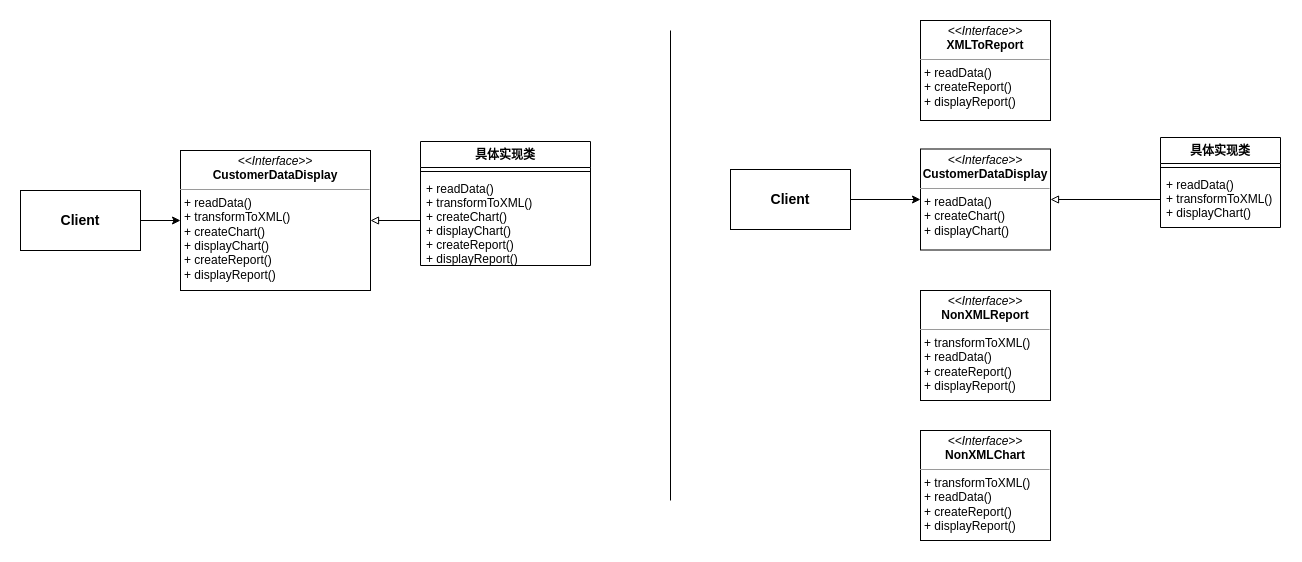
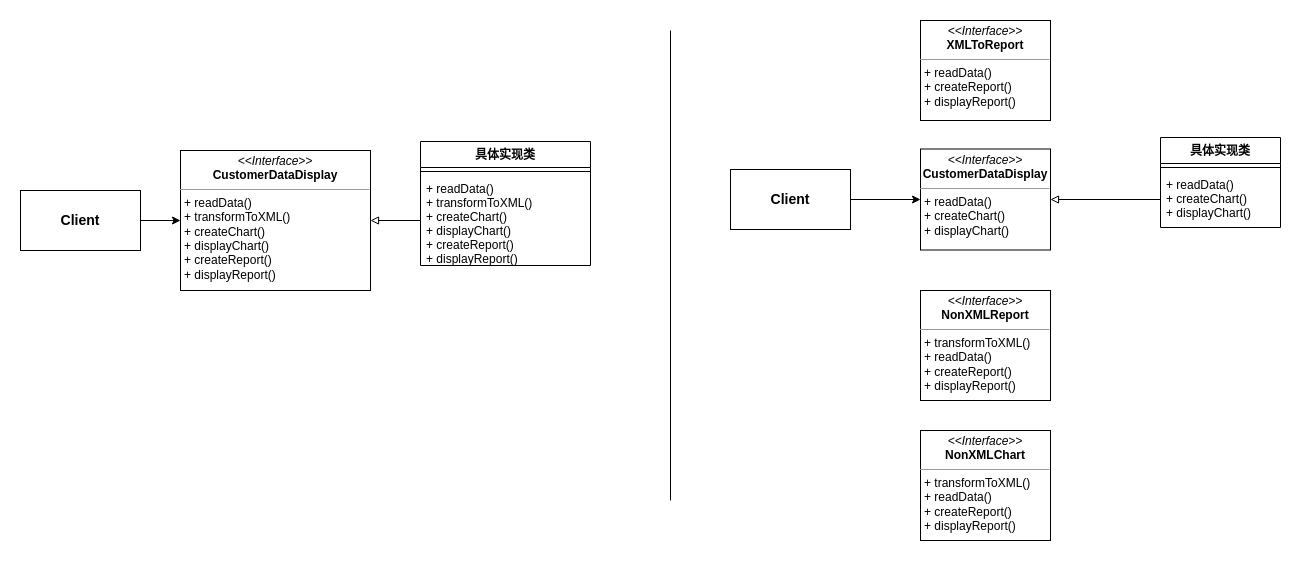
(1205, 185) -> (1205, 185)
